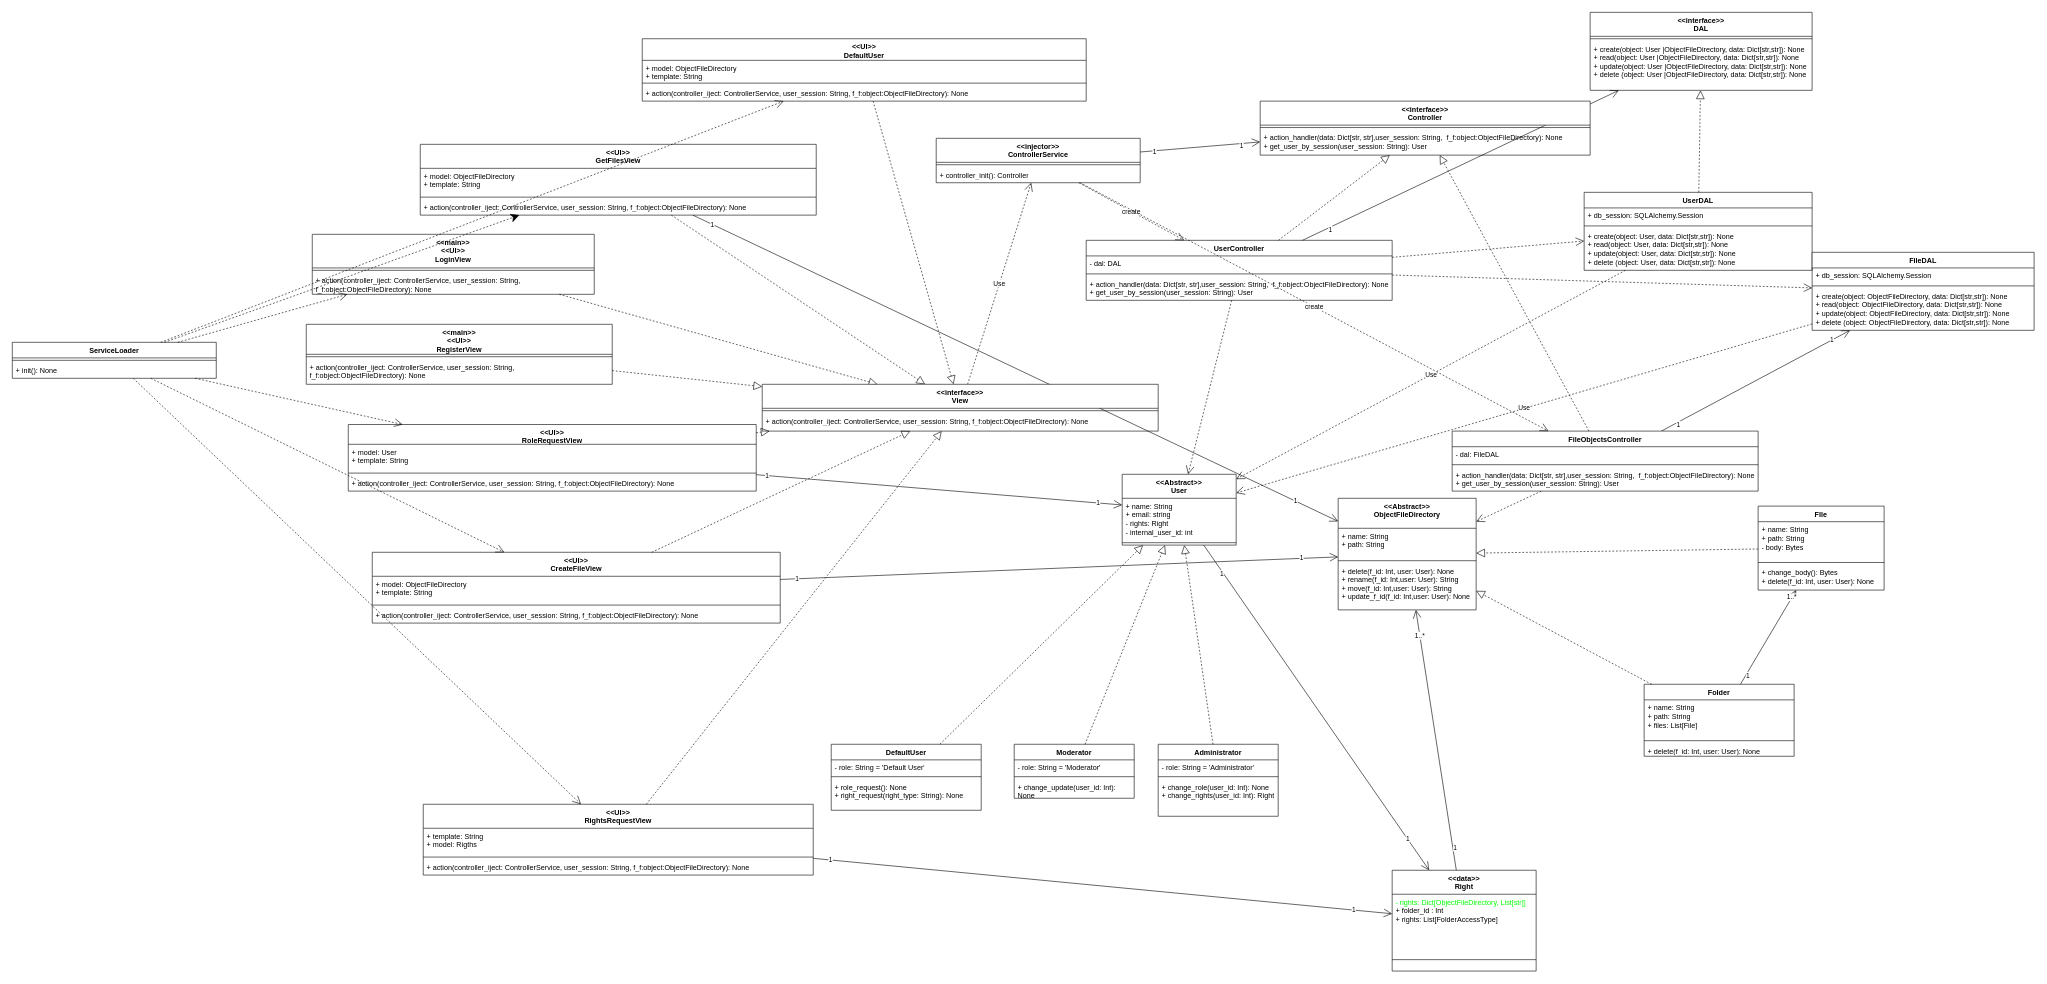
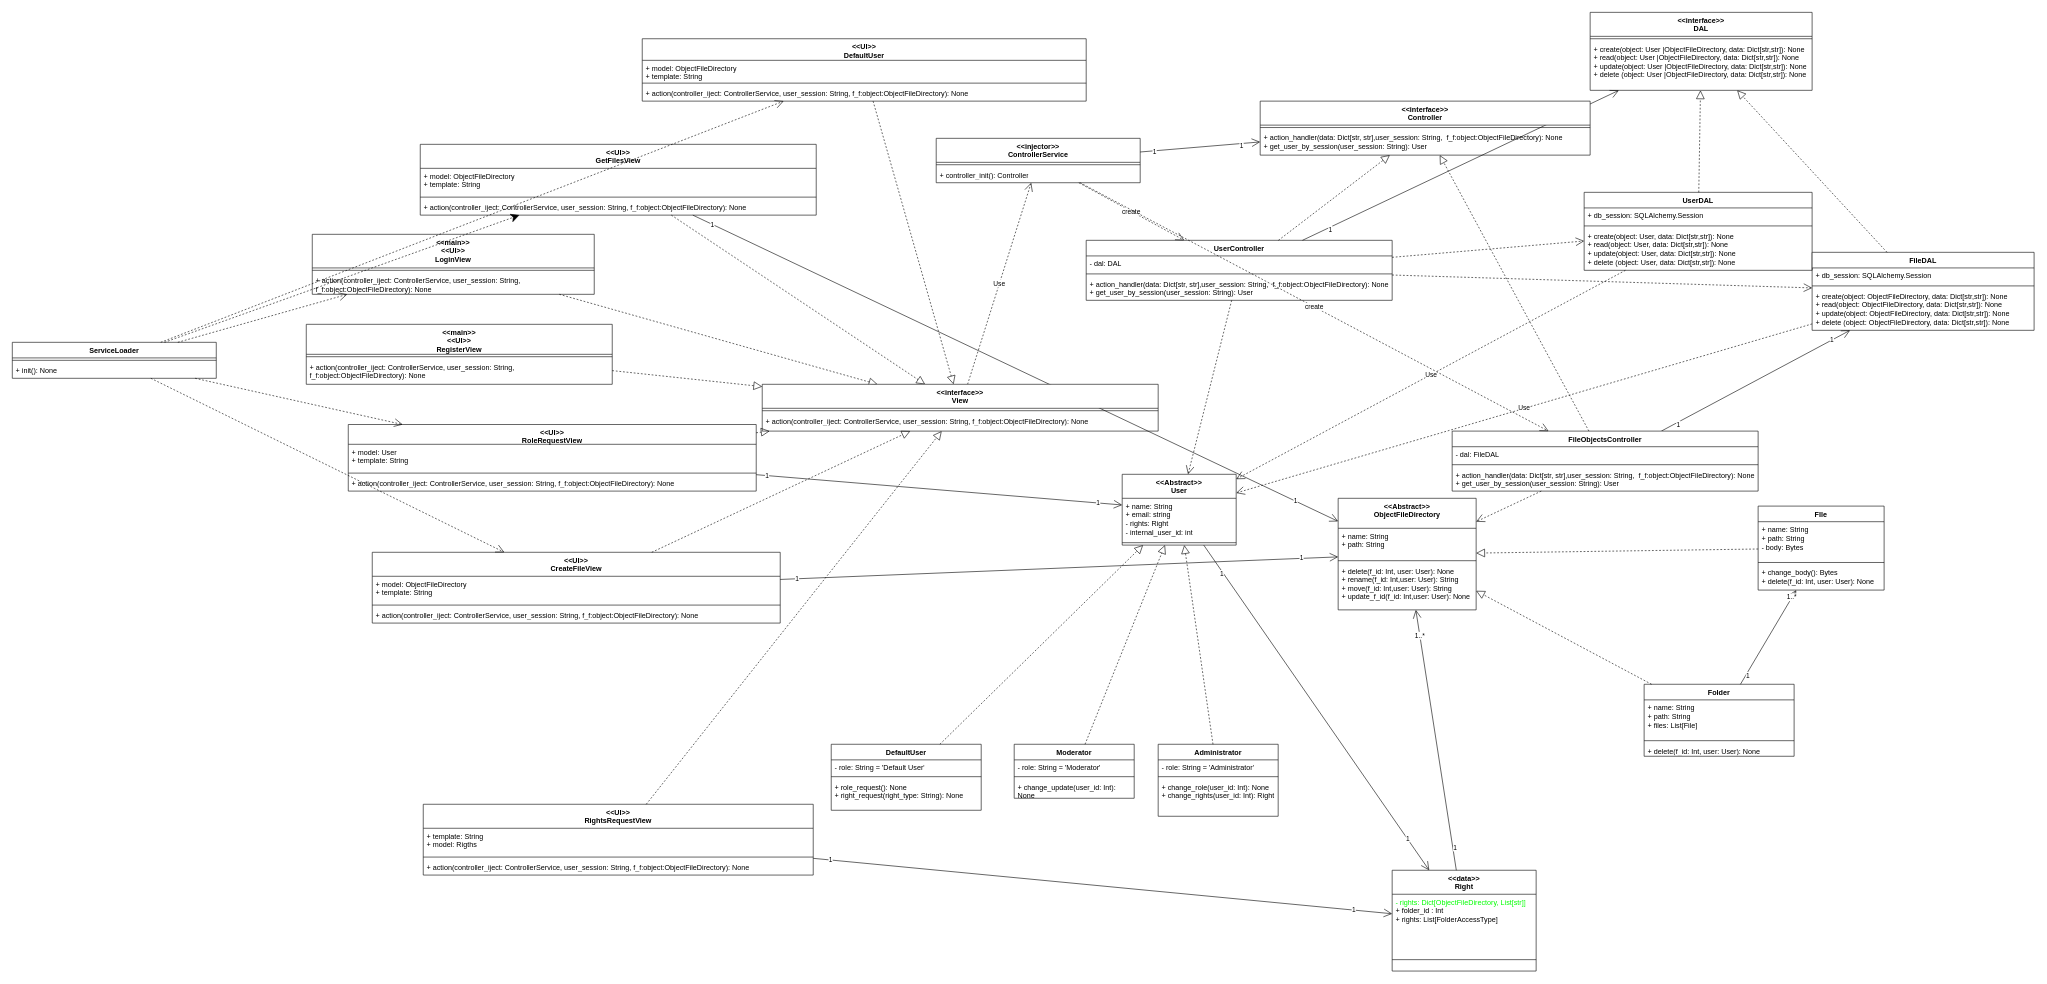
none -> (1815, 174)
(357, 592) -> none
